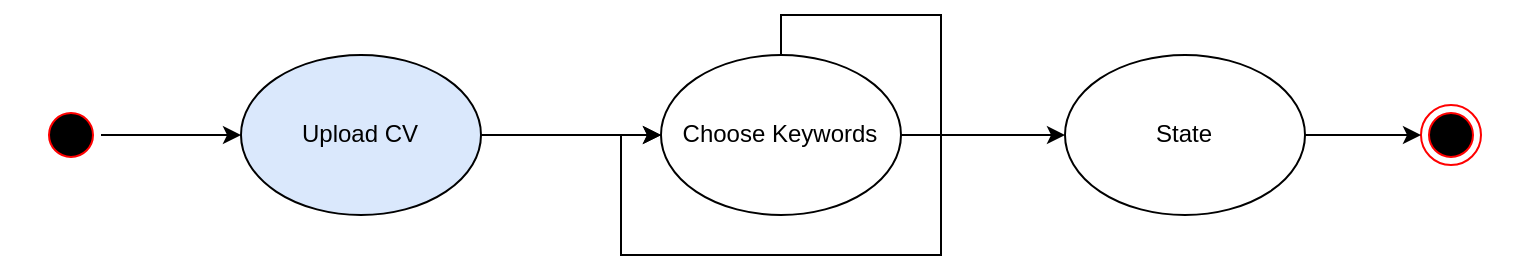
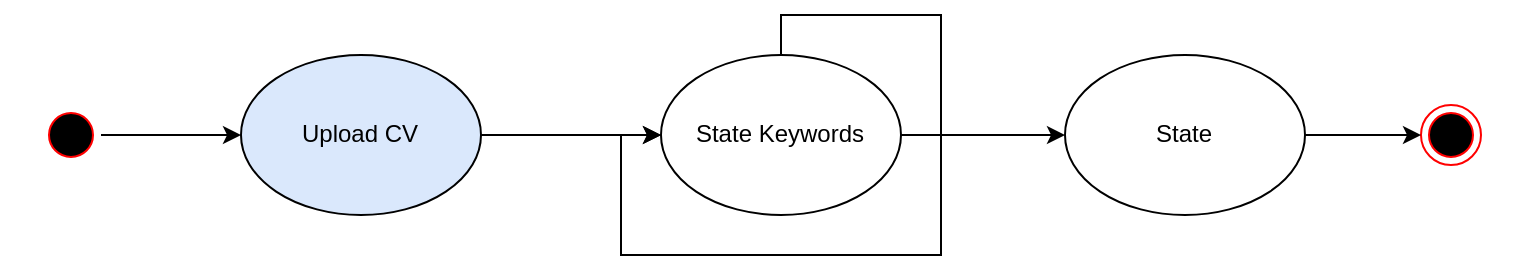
(781, 135) -> (781, 135)
